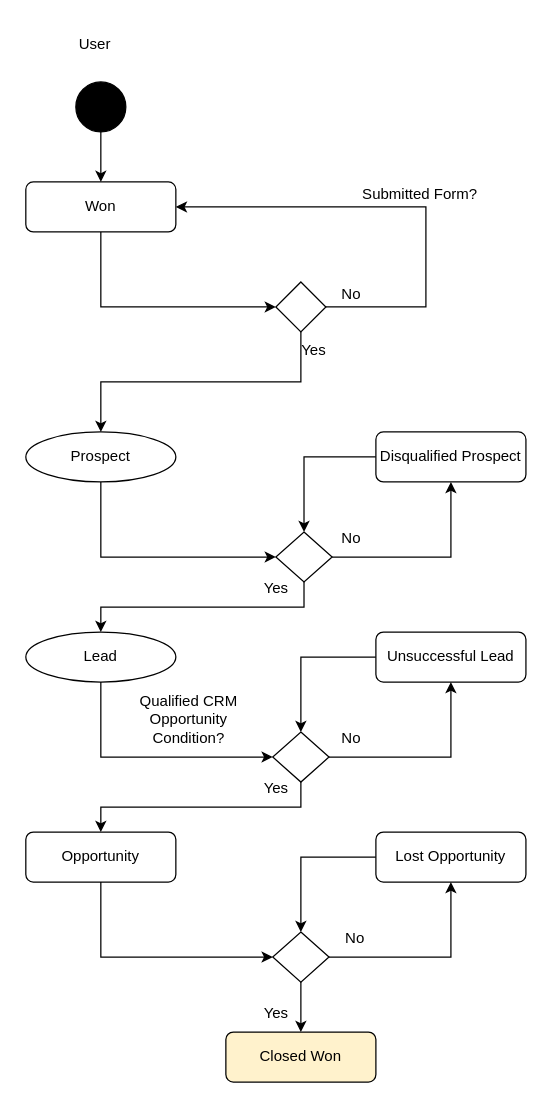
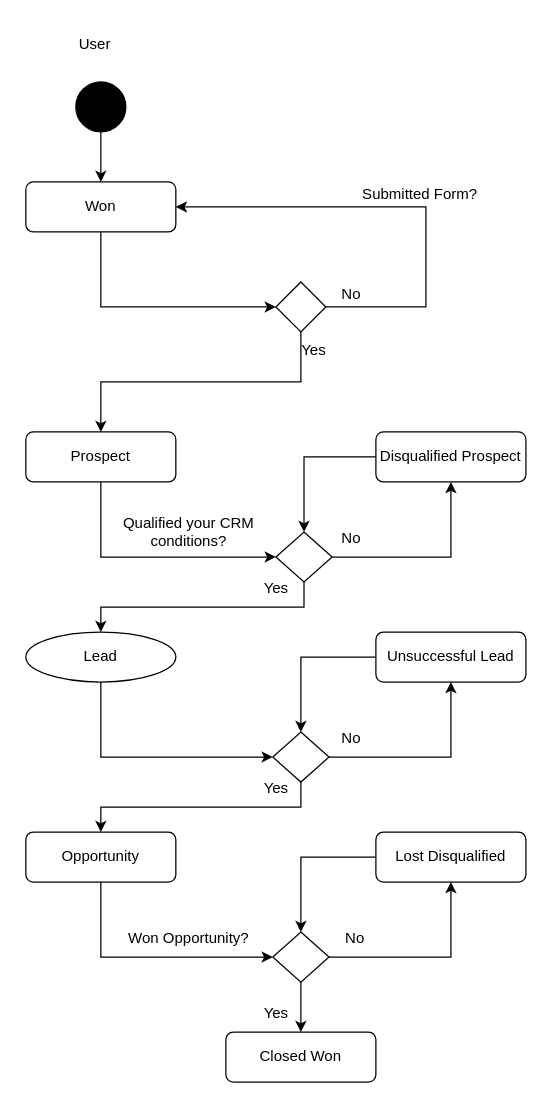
(101, 457) -> (101, 457)
none -> (188, 532)
(188, 719) -> none
(451, 857) -> (451, 857)
none -> (188, 938)
(301, 1057) -> (301, 1057)
